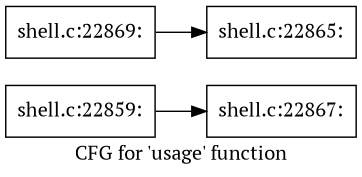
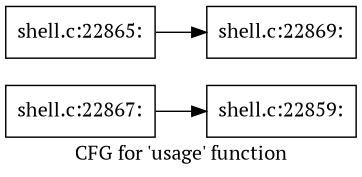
(174, 32) -> (174, 32)
(174, 111) -> (174, 111)
